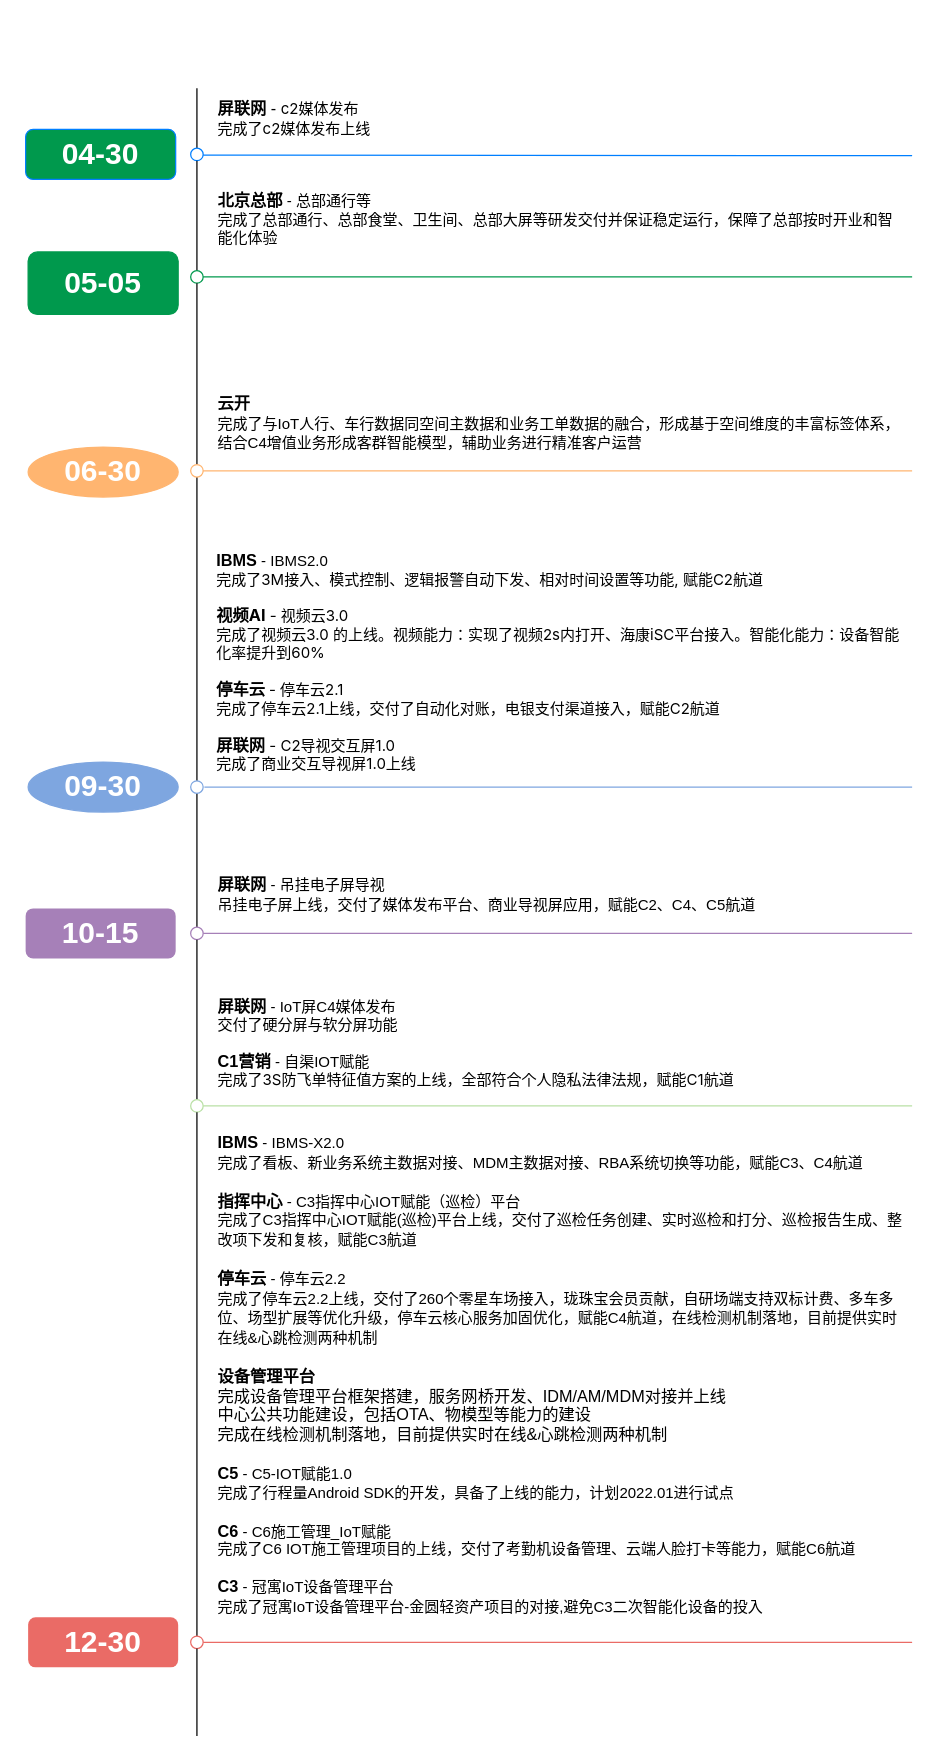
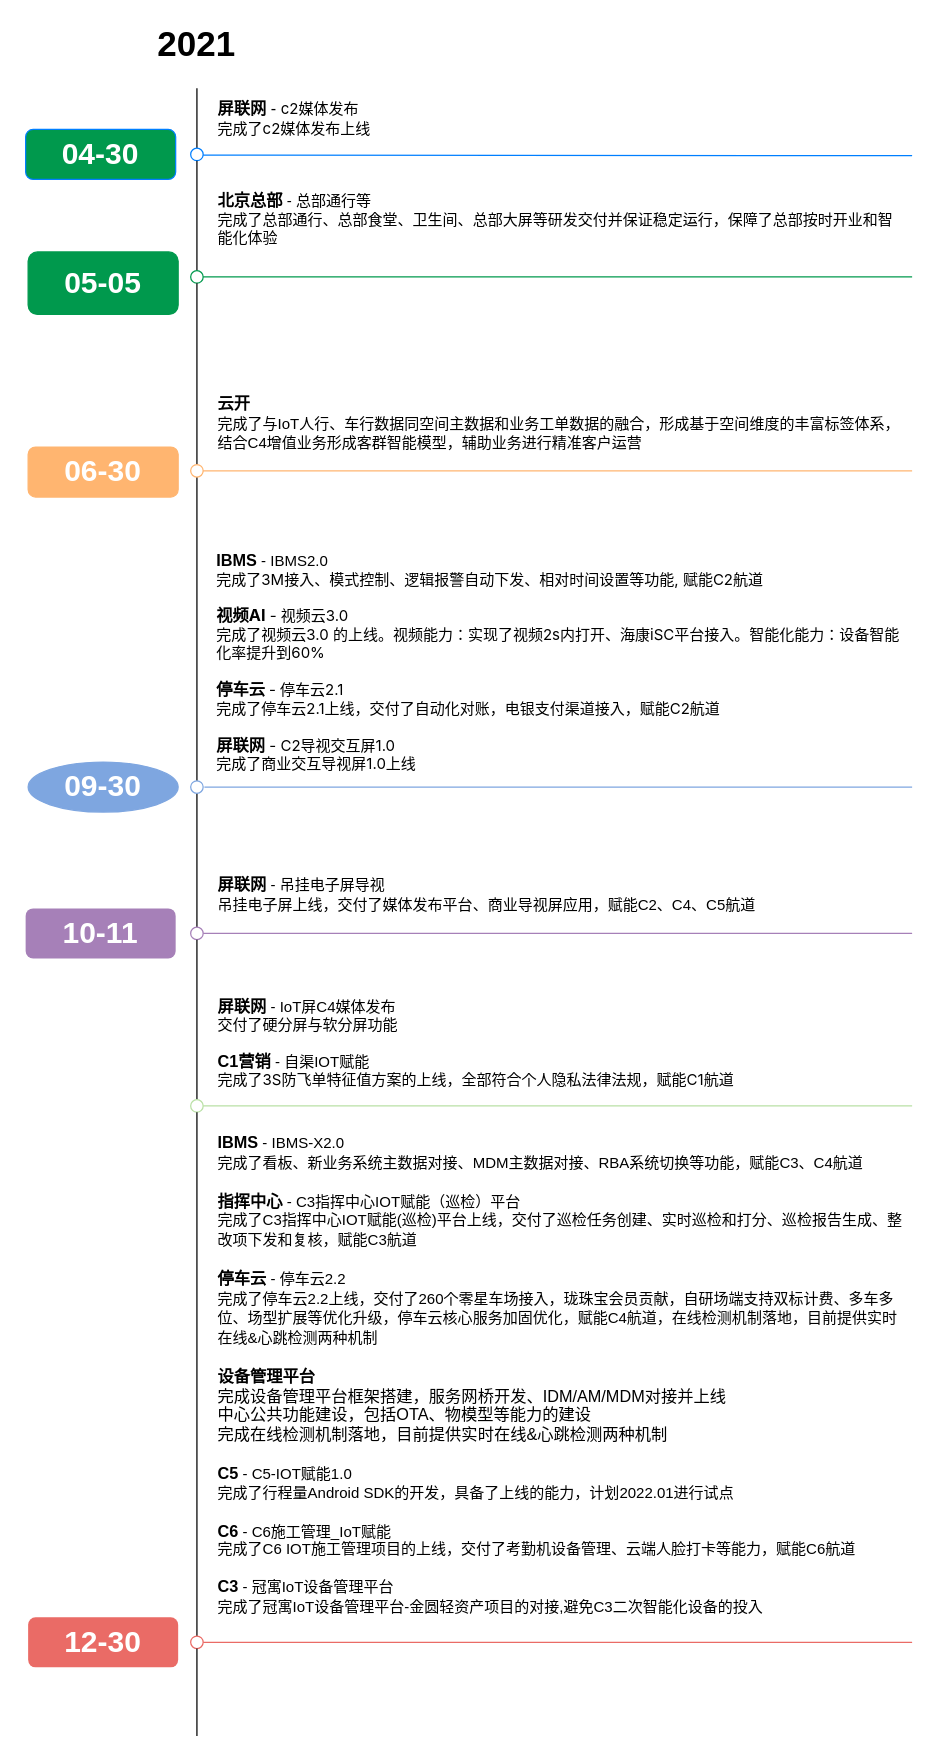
none -> (197, 44)
(103, 472) -> (103, 472)
(101, 933) -> (101, 933)
